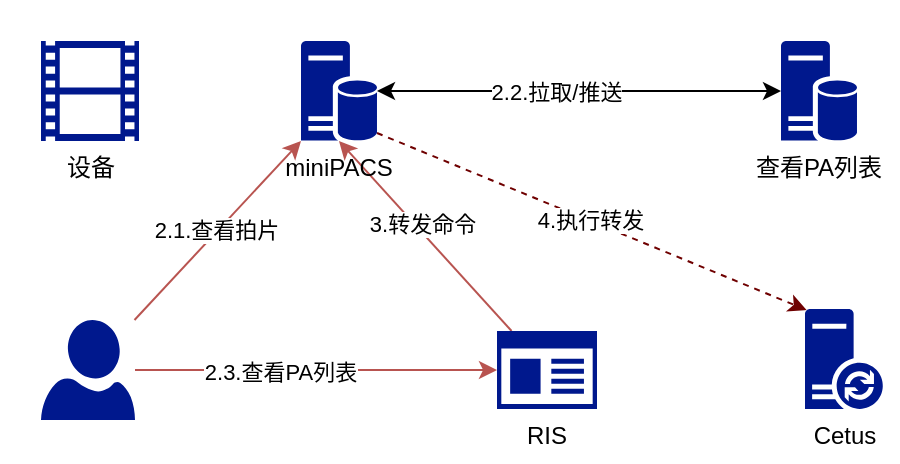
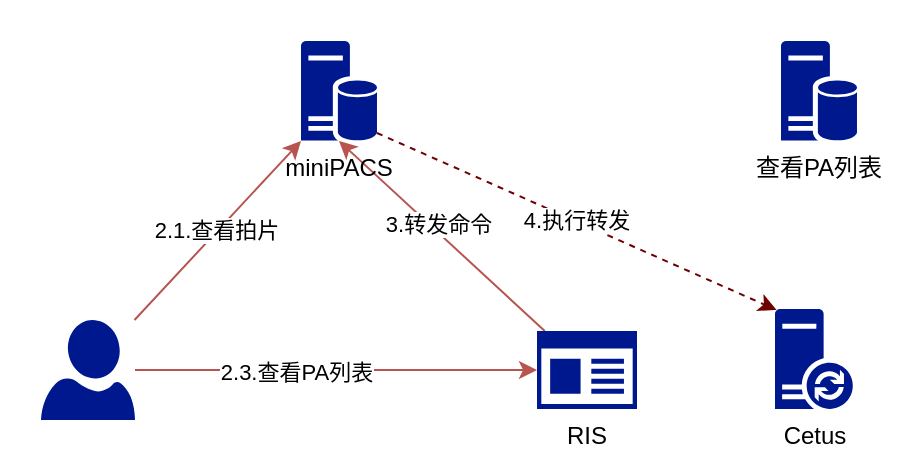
(90, 91) -> none
(641, 91) -> none
(844, 359) -> (814, 359)
(547, 370) -> (587, 370)
